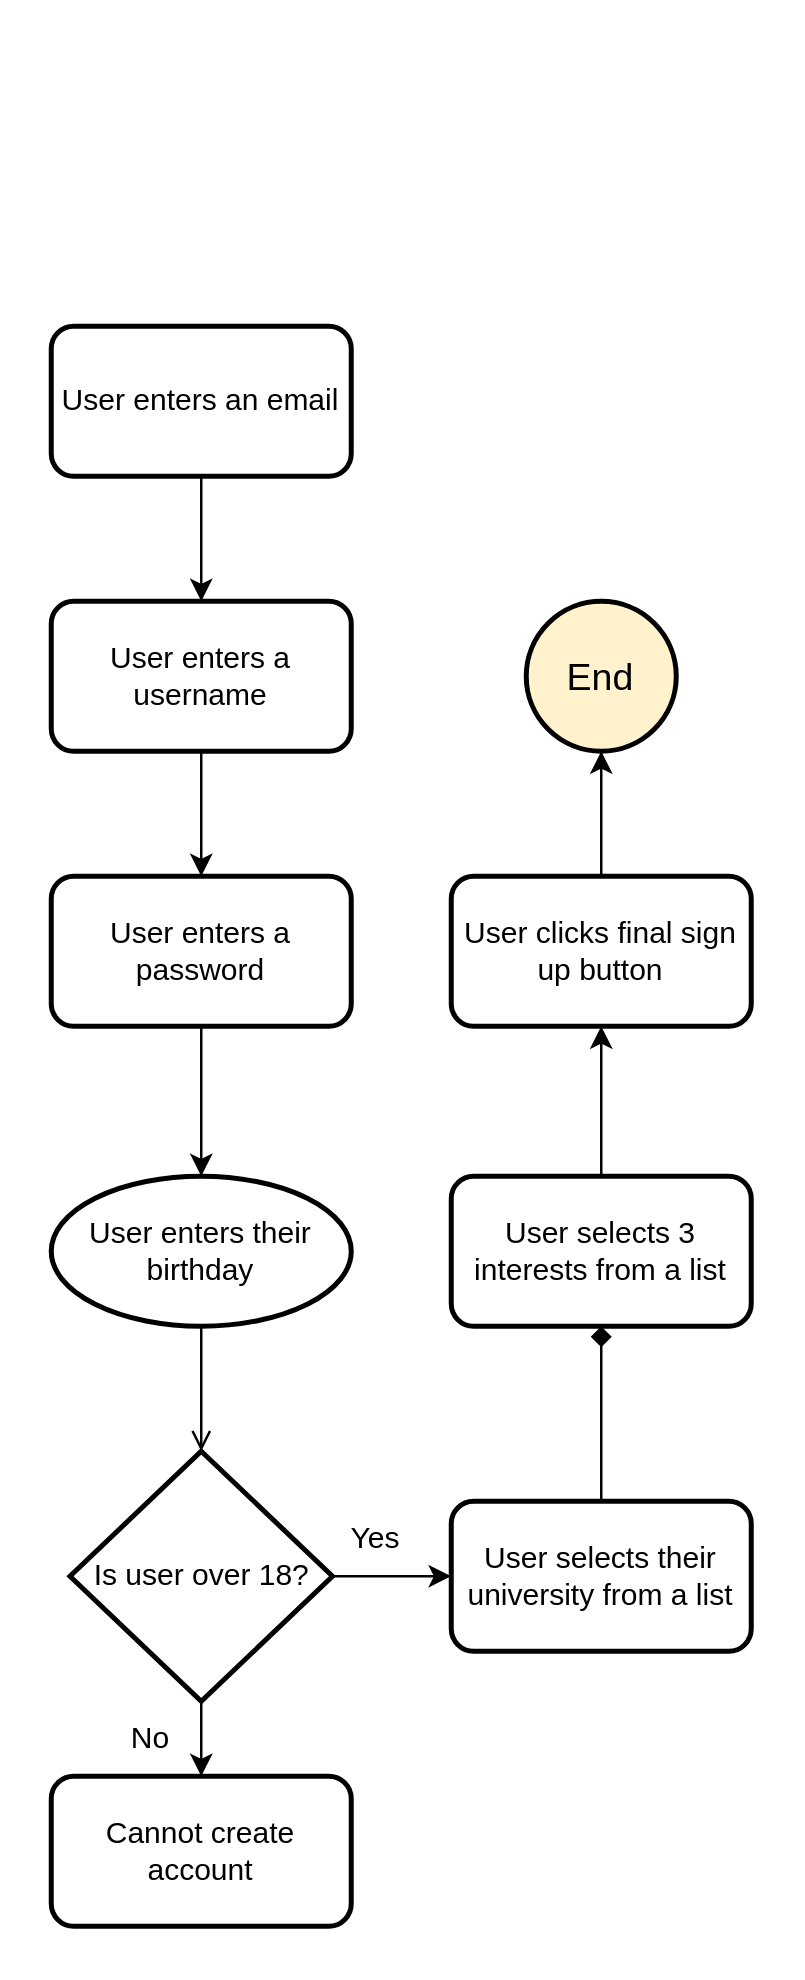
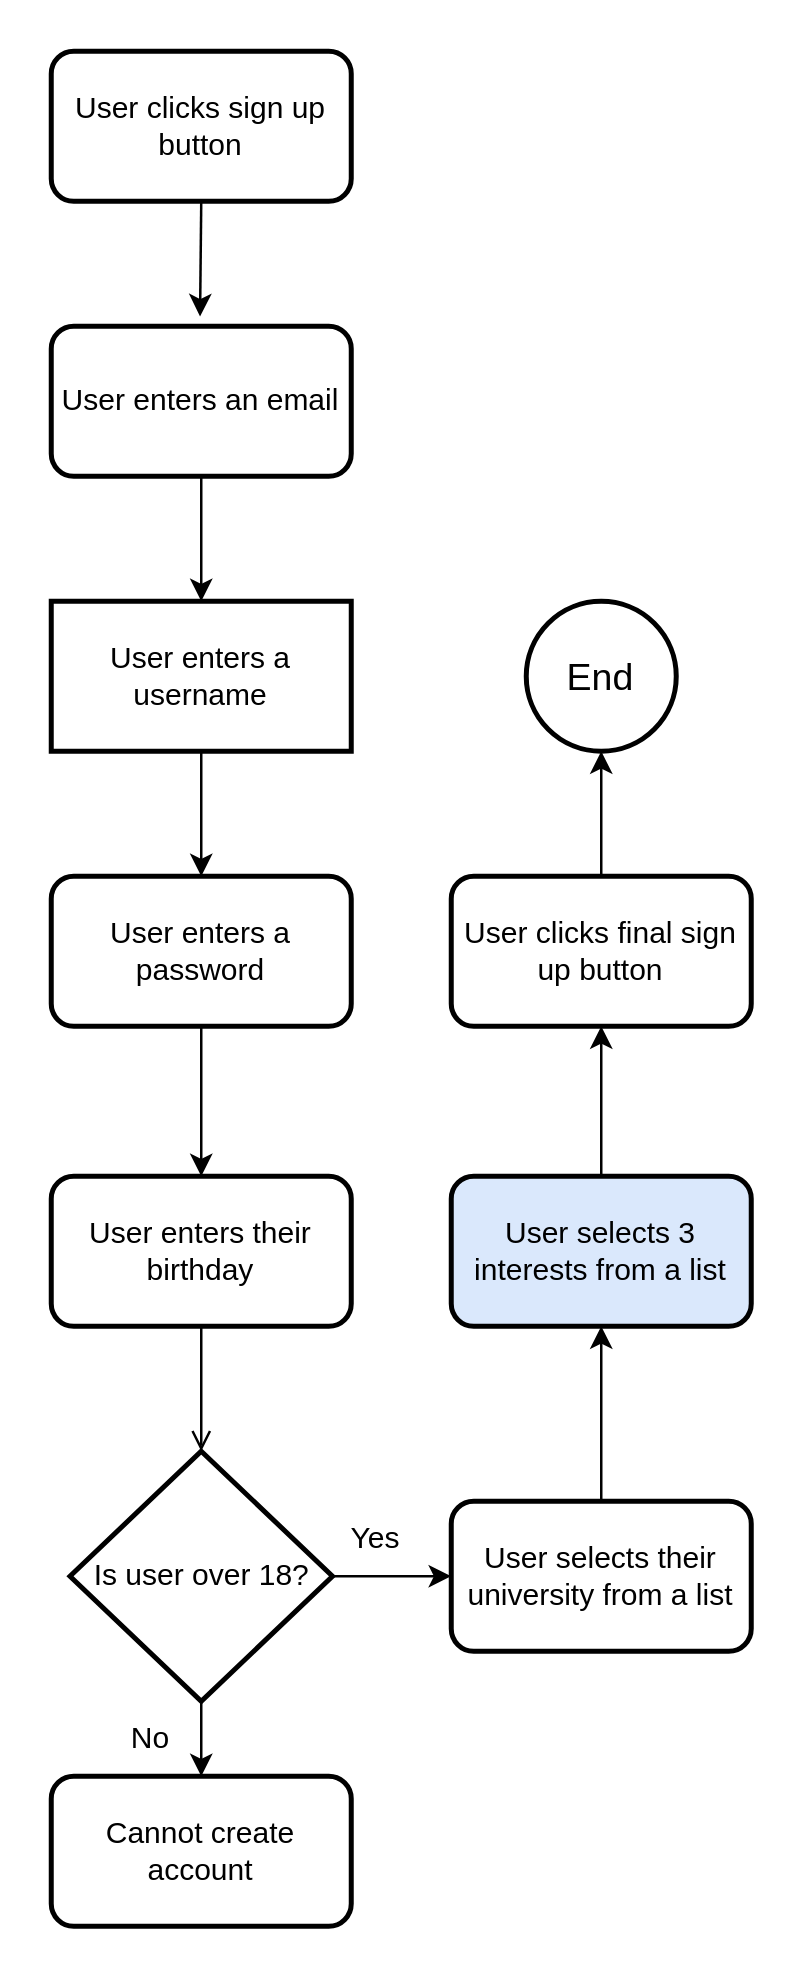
none -> (201, 126)
none -> (201, 250)
(201, 676) -> (201, 676)
(601, 676) -> (601, 676)
(201, 1251) -> (201, 1251)
(601, 1251) -> (601, 1251)
(601, 1347) -> (601, 1345)
